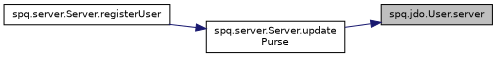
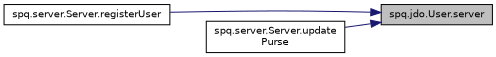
(182, 26) -> (270, 11)
